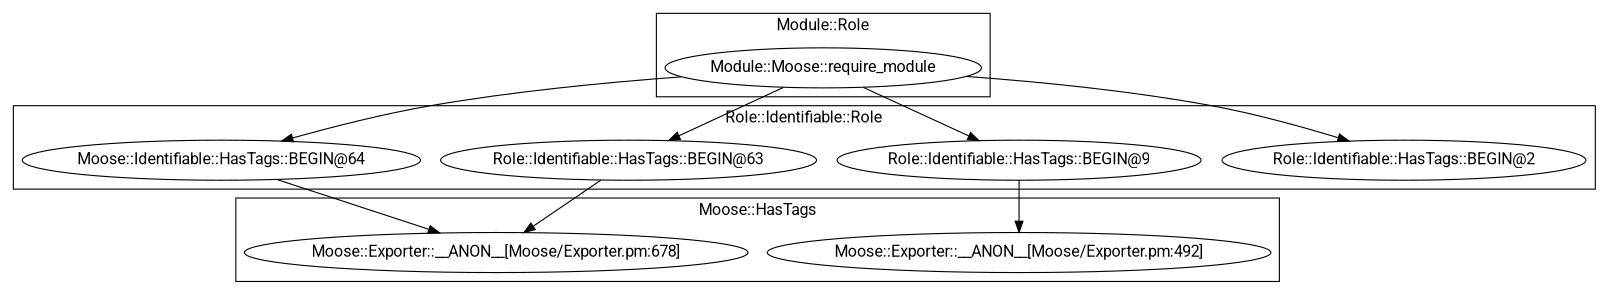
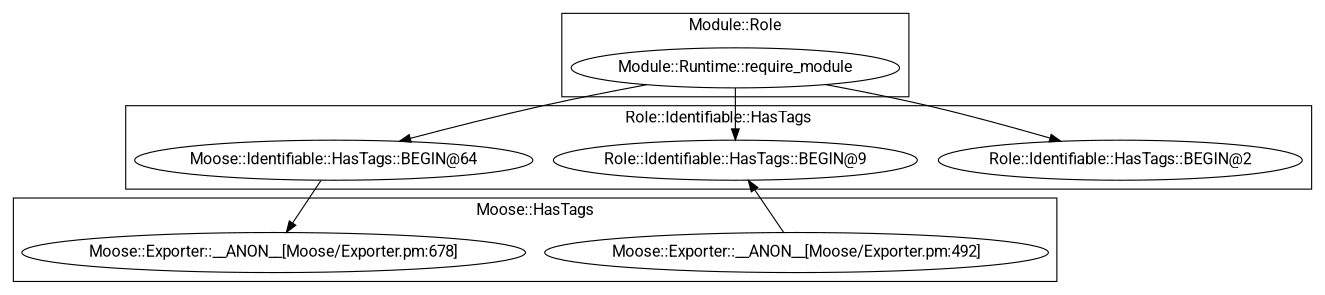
(823, 68) -> (735, 68)
(804, 118) -> (719, 118)
(629, 160) -> none
(1019, 205) -> (769, 211)
